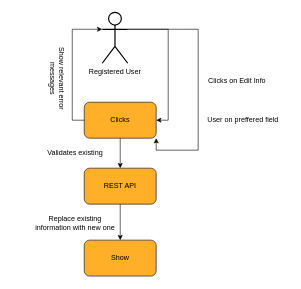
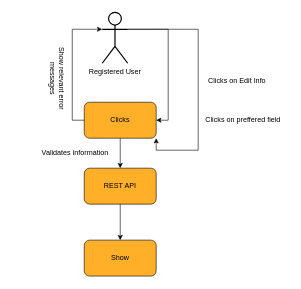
(243, 120) -> (243, 120)
(75, 153) -> (75, 153)
(75, 223) -> none
